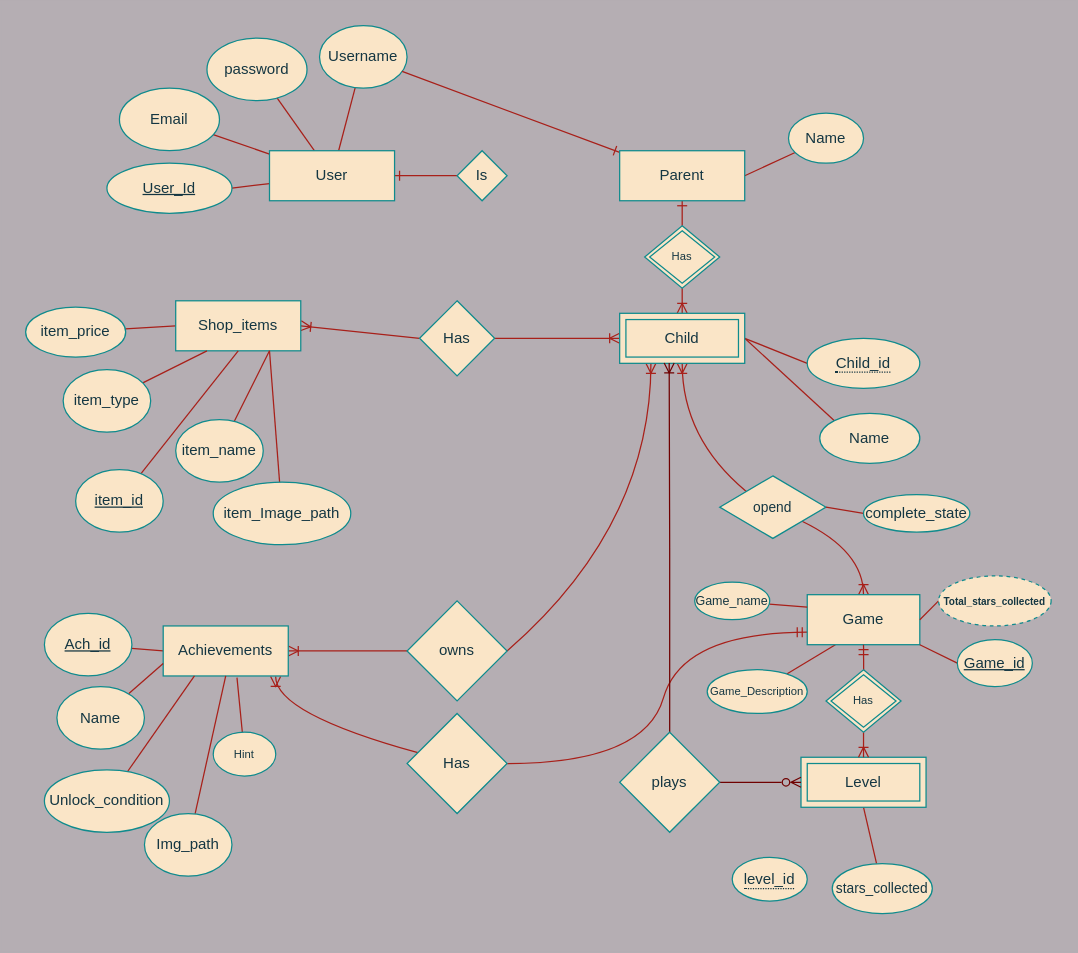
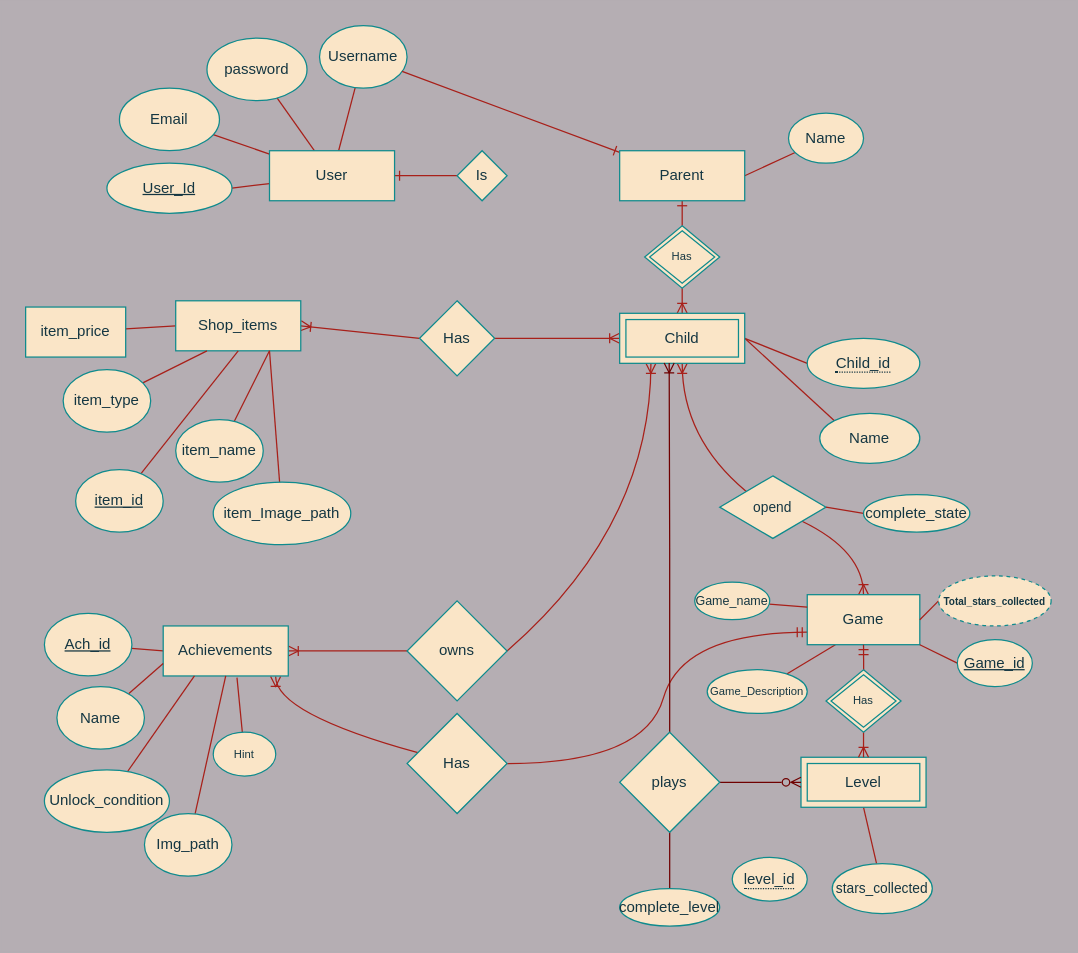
(76, 332) -> (76, 332)
none -> (669, 860)
none -> (669, 907)
